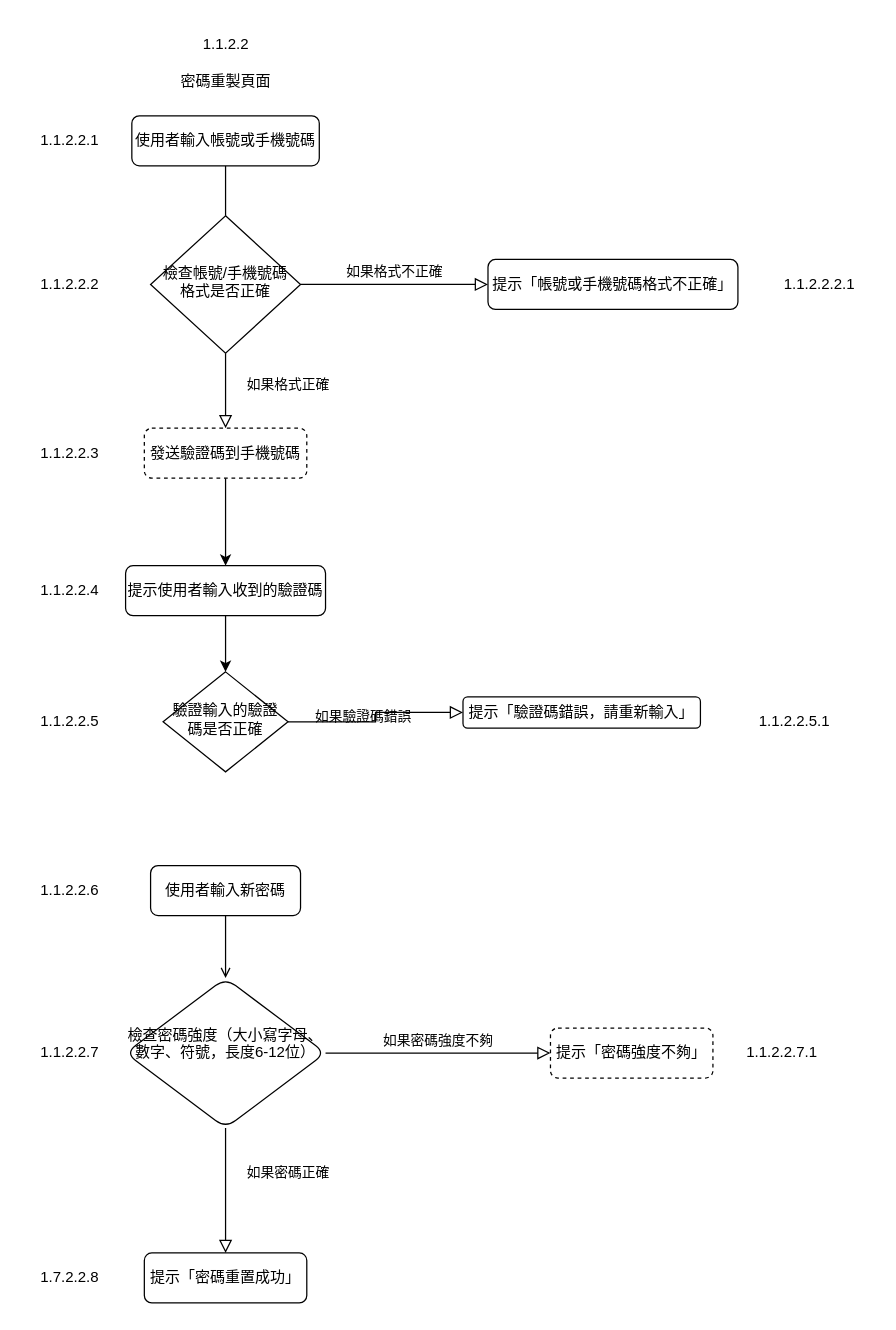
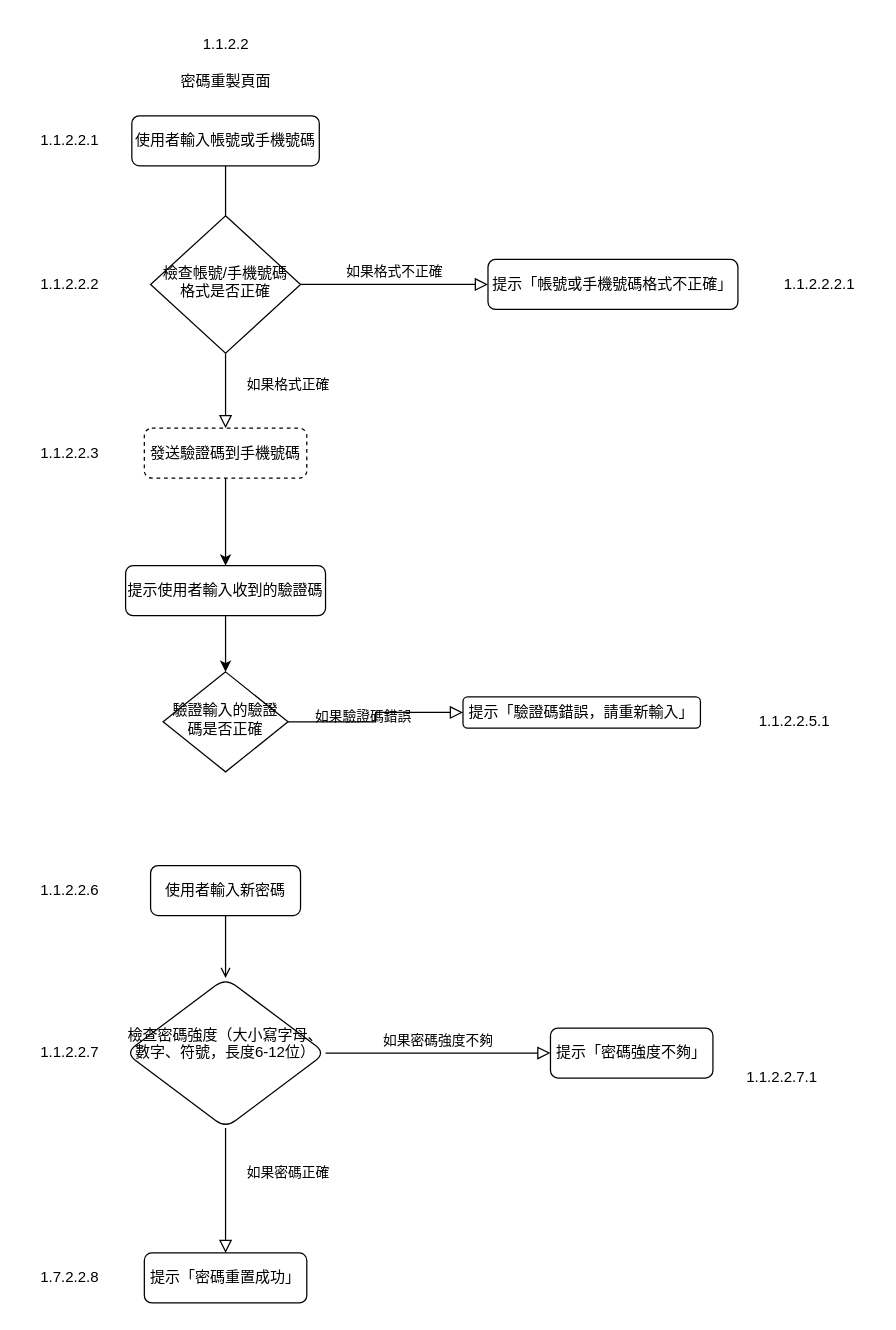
(69, 591) -> none
(69, 722) -> none
(632, 1053) -> (632, 1053)
(782, 1053) -> (782, 1078)
